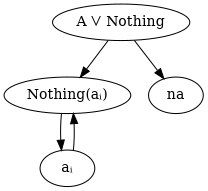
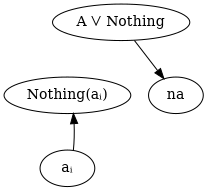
(97, 55) -> none
(61, 127) -> none
